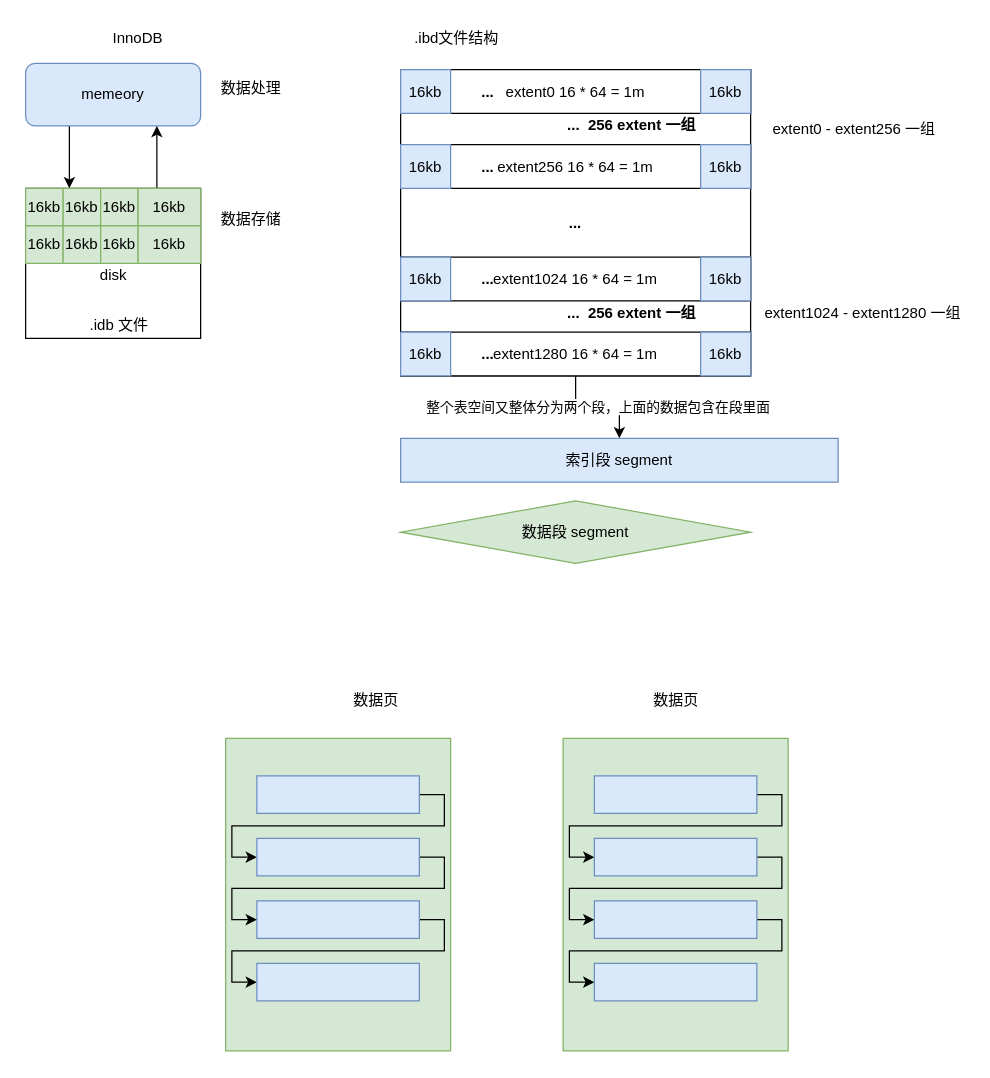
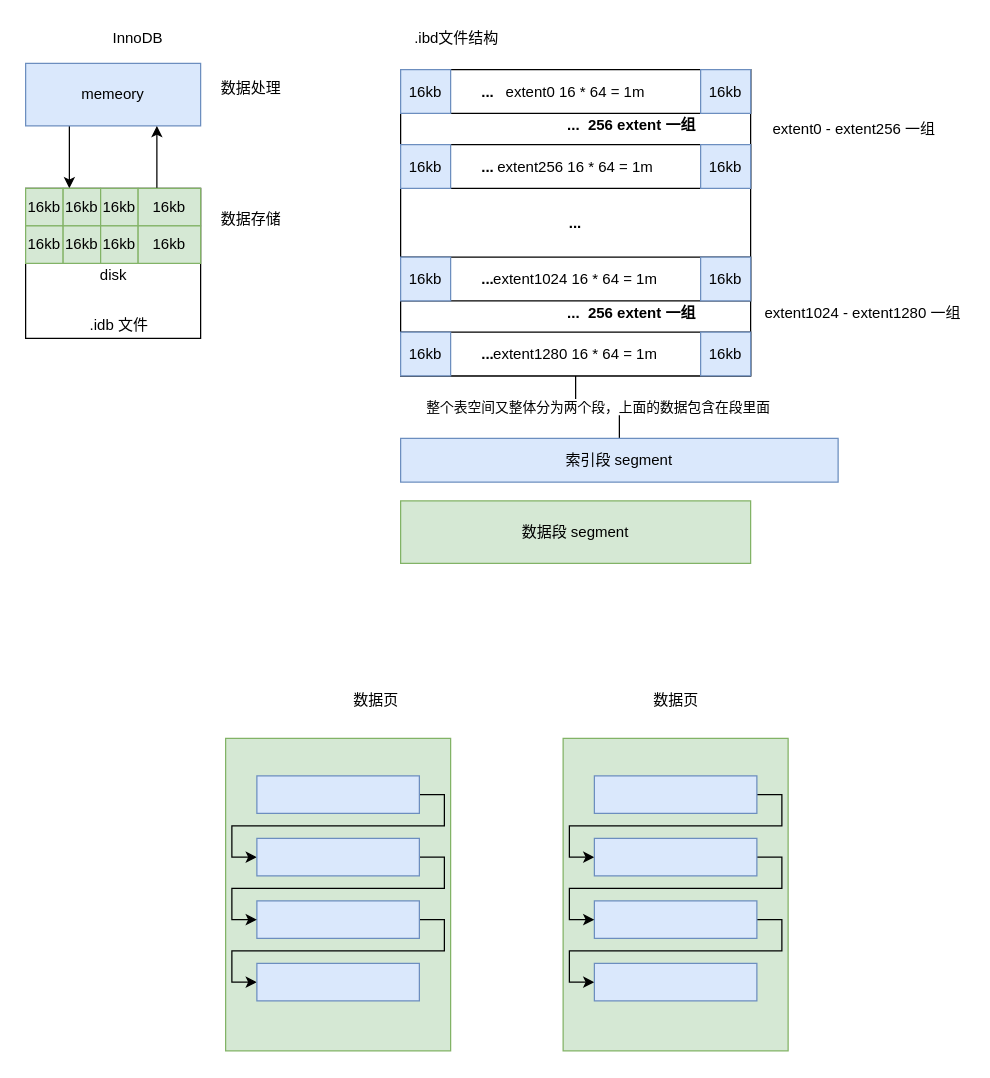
(113, 94) -> (113, 94)
(619, 428) -> (619, 432)
(576, 532) -> (576, 532)
